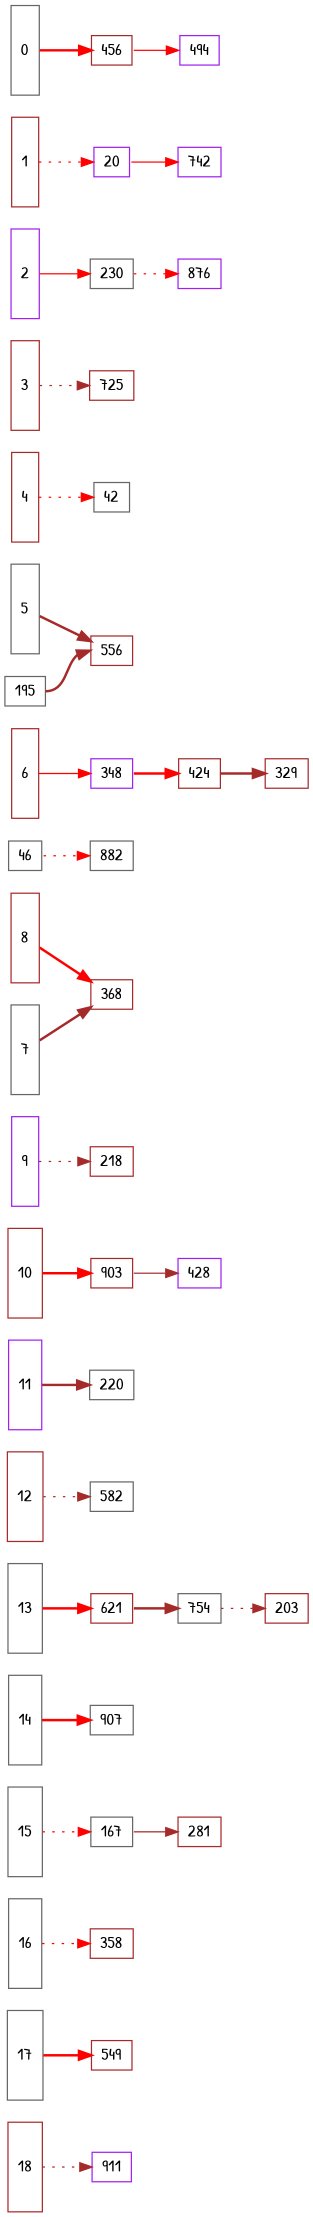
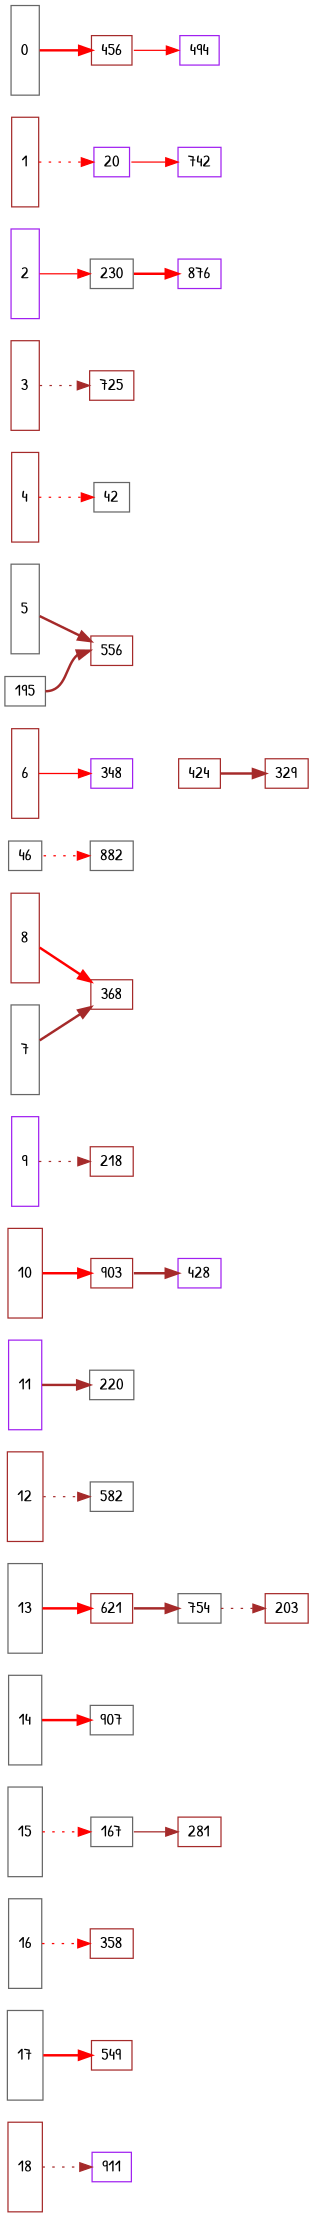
(150, 274) -> (150, 274)
(150, 774) -> none
(150, 1273) -> (150, 1273)
